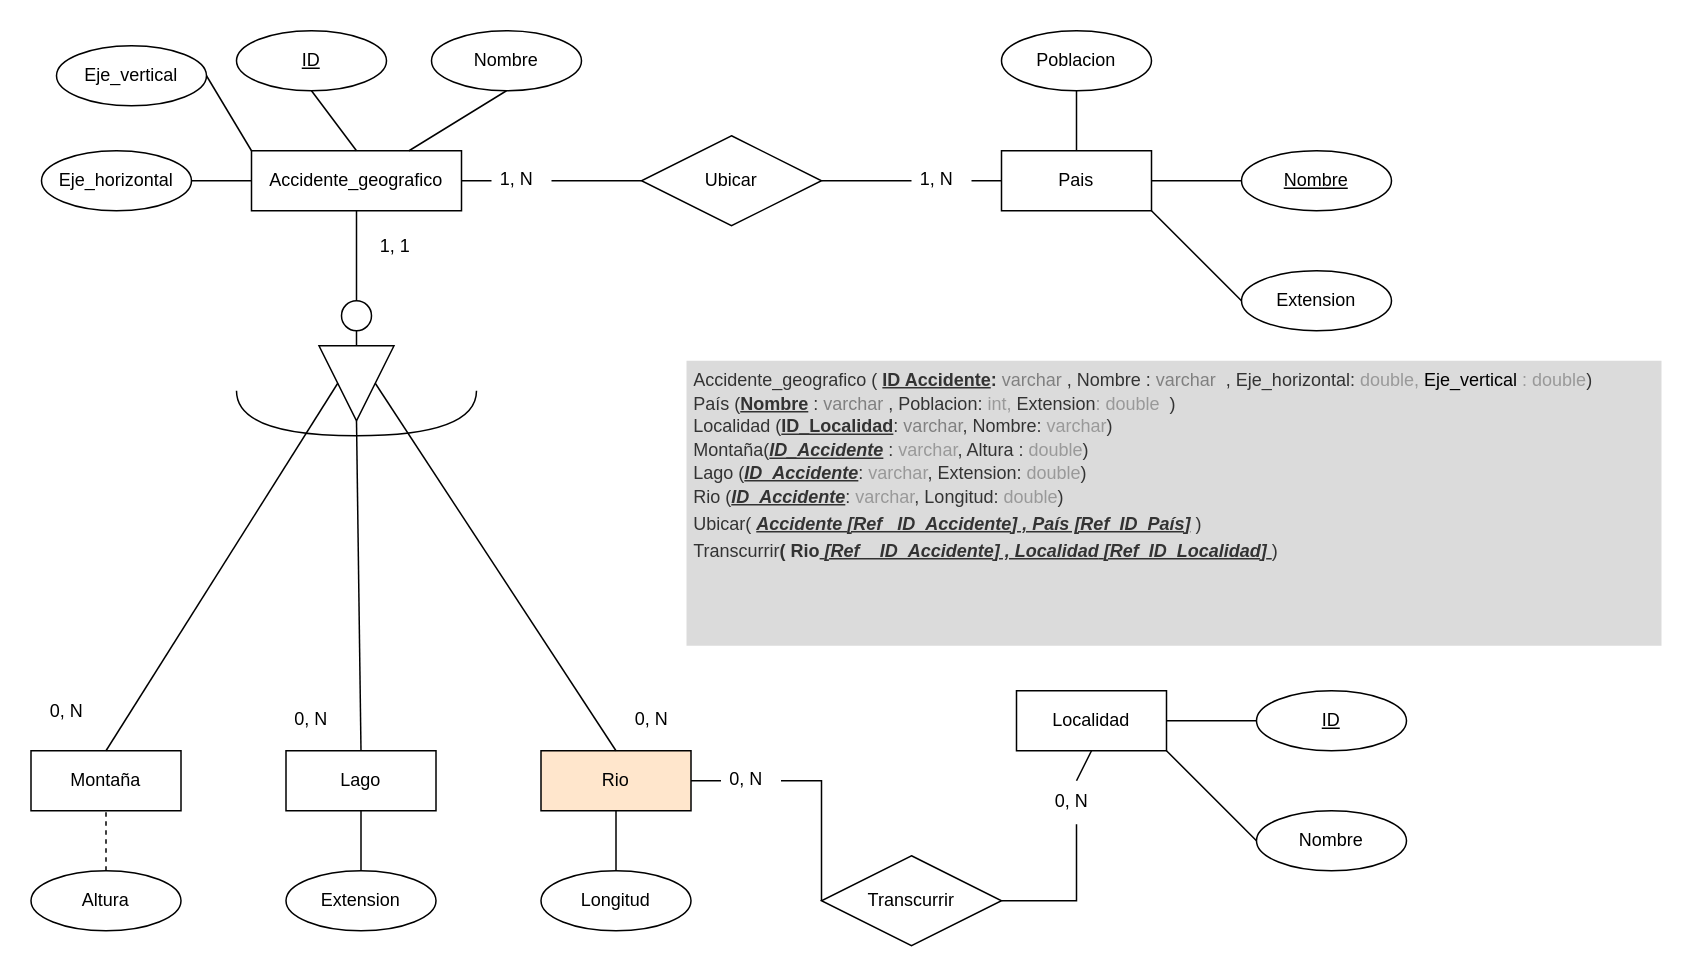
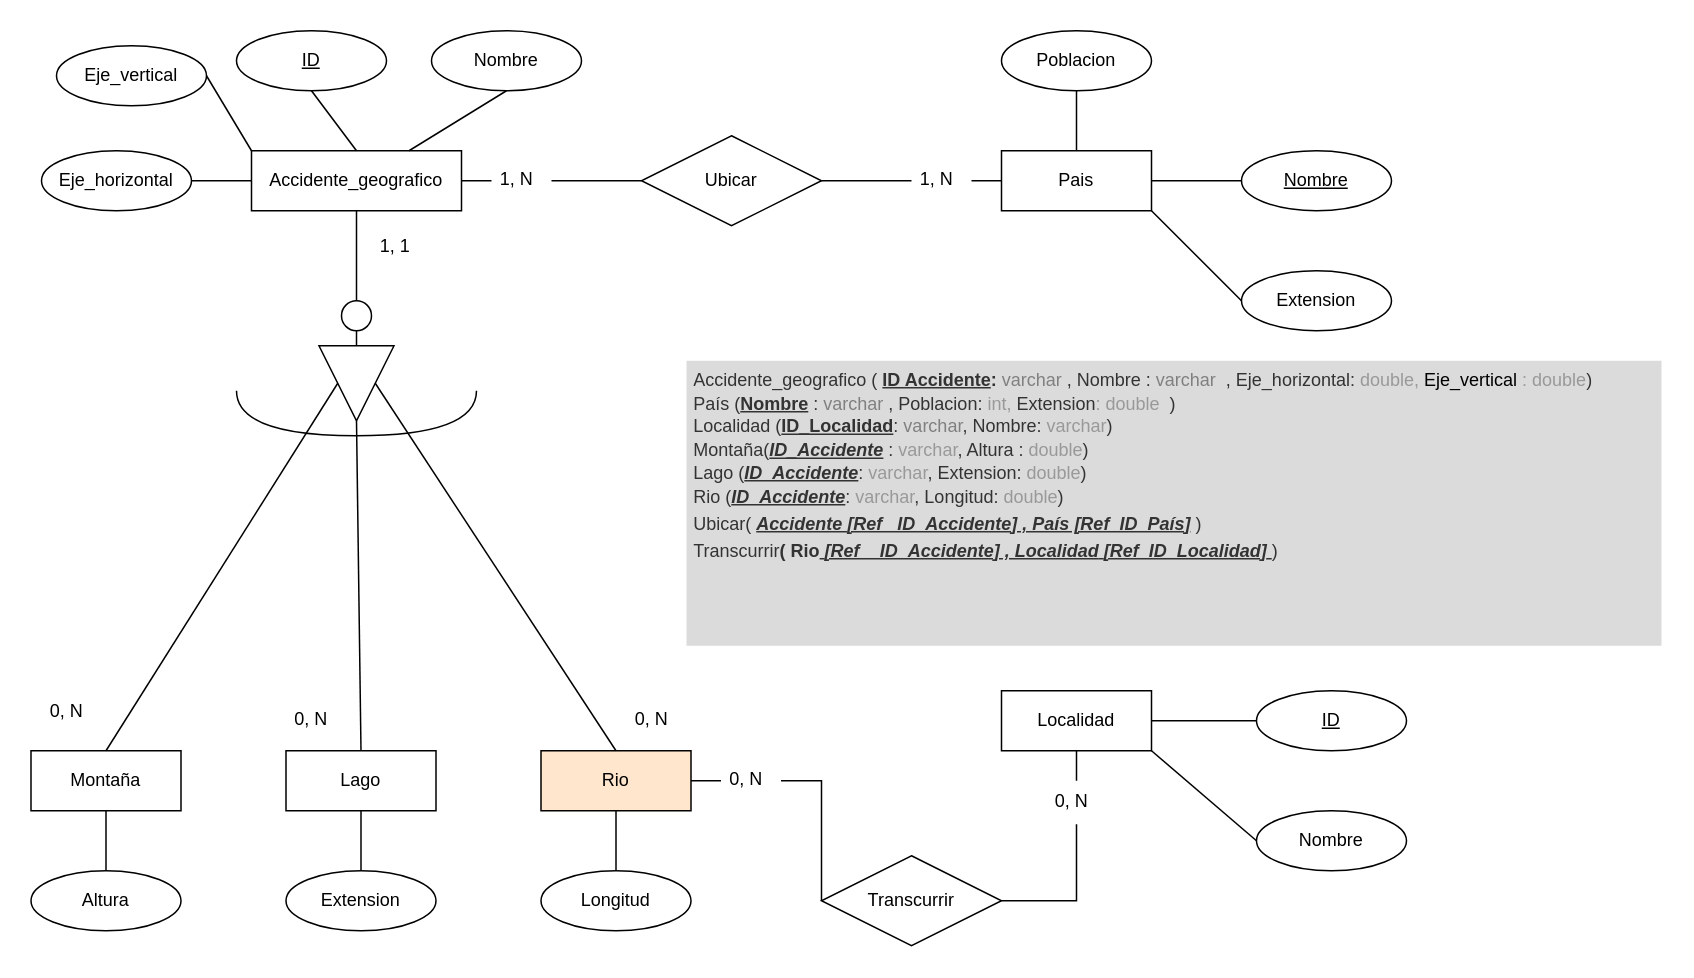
(1091, 721) -> (1076, 721)
(106, 842) -> (106, 842)
